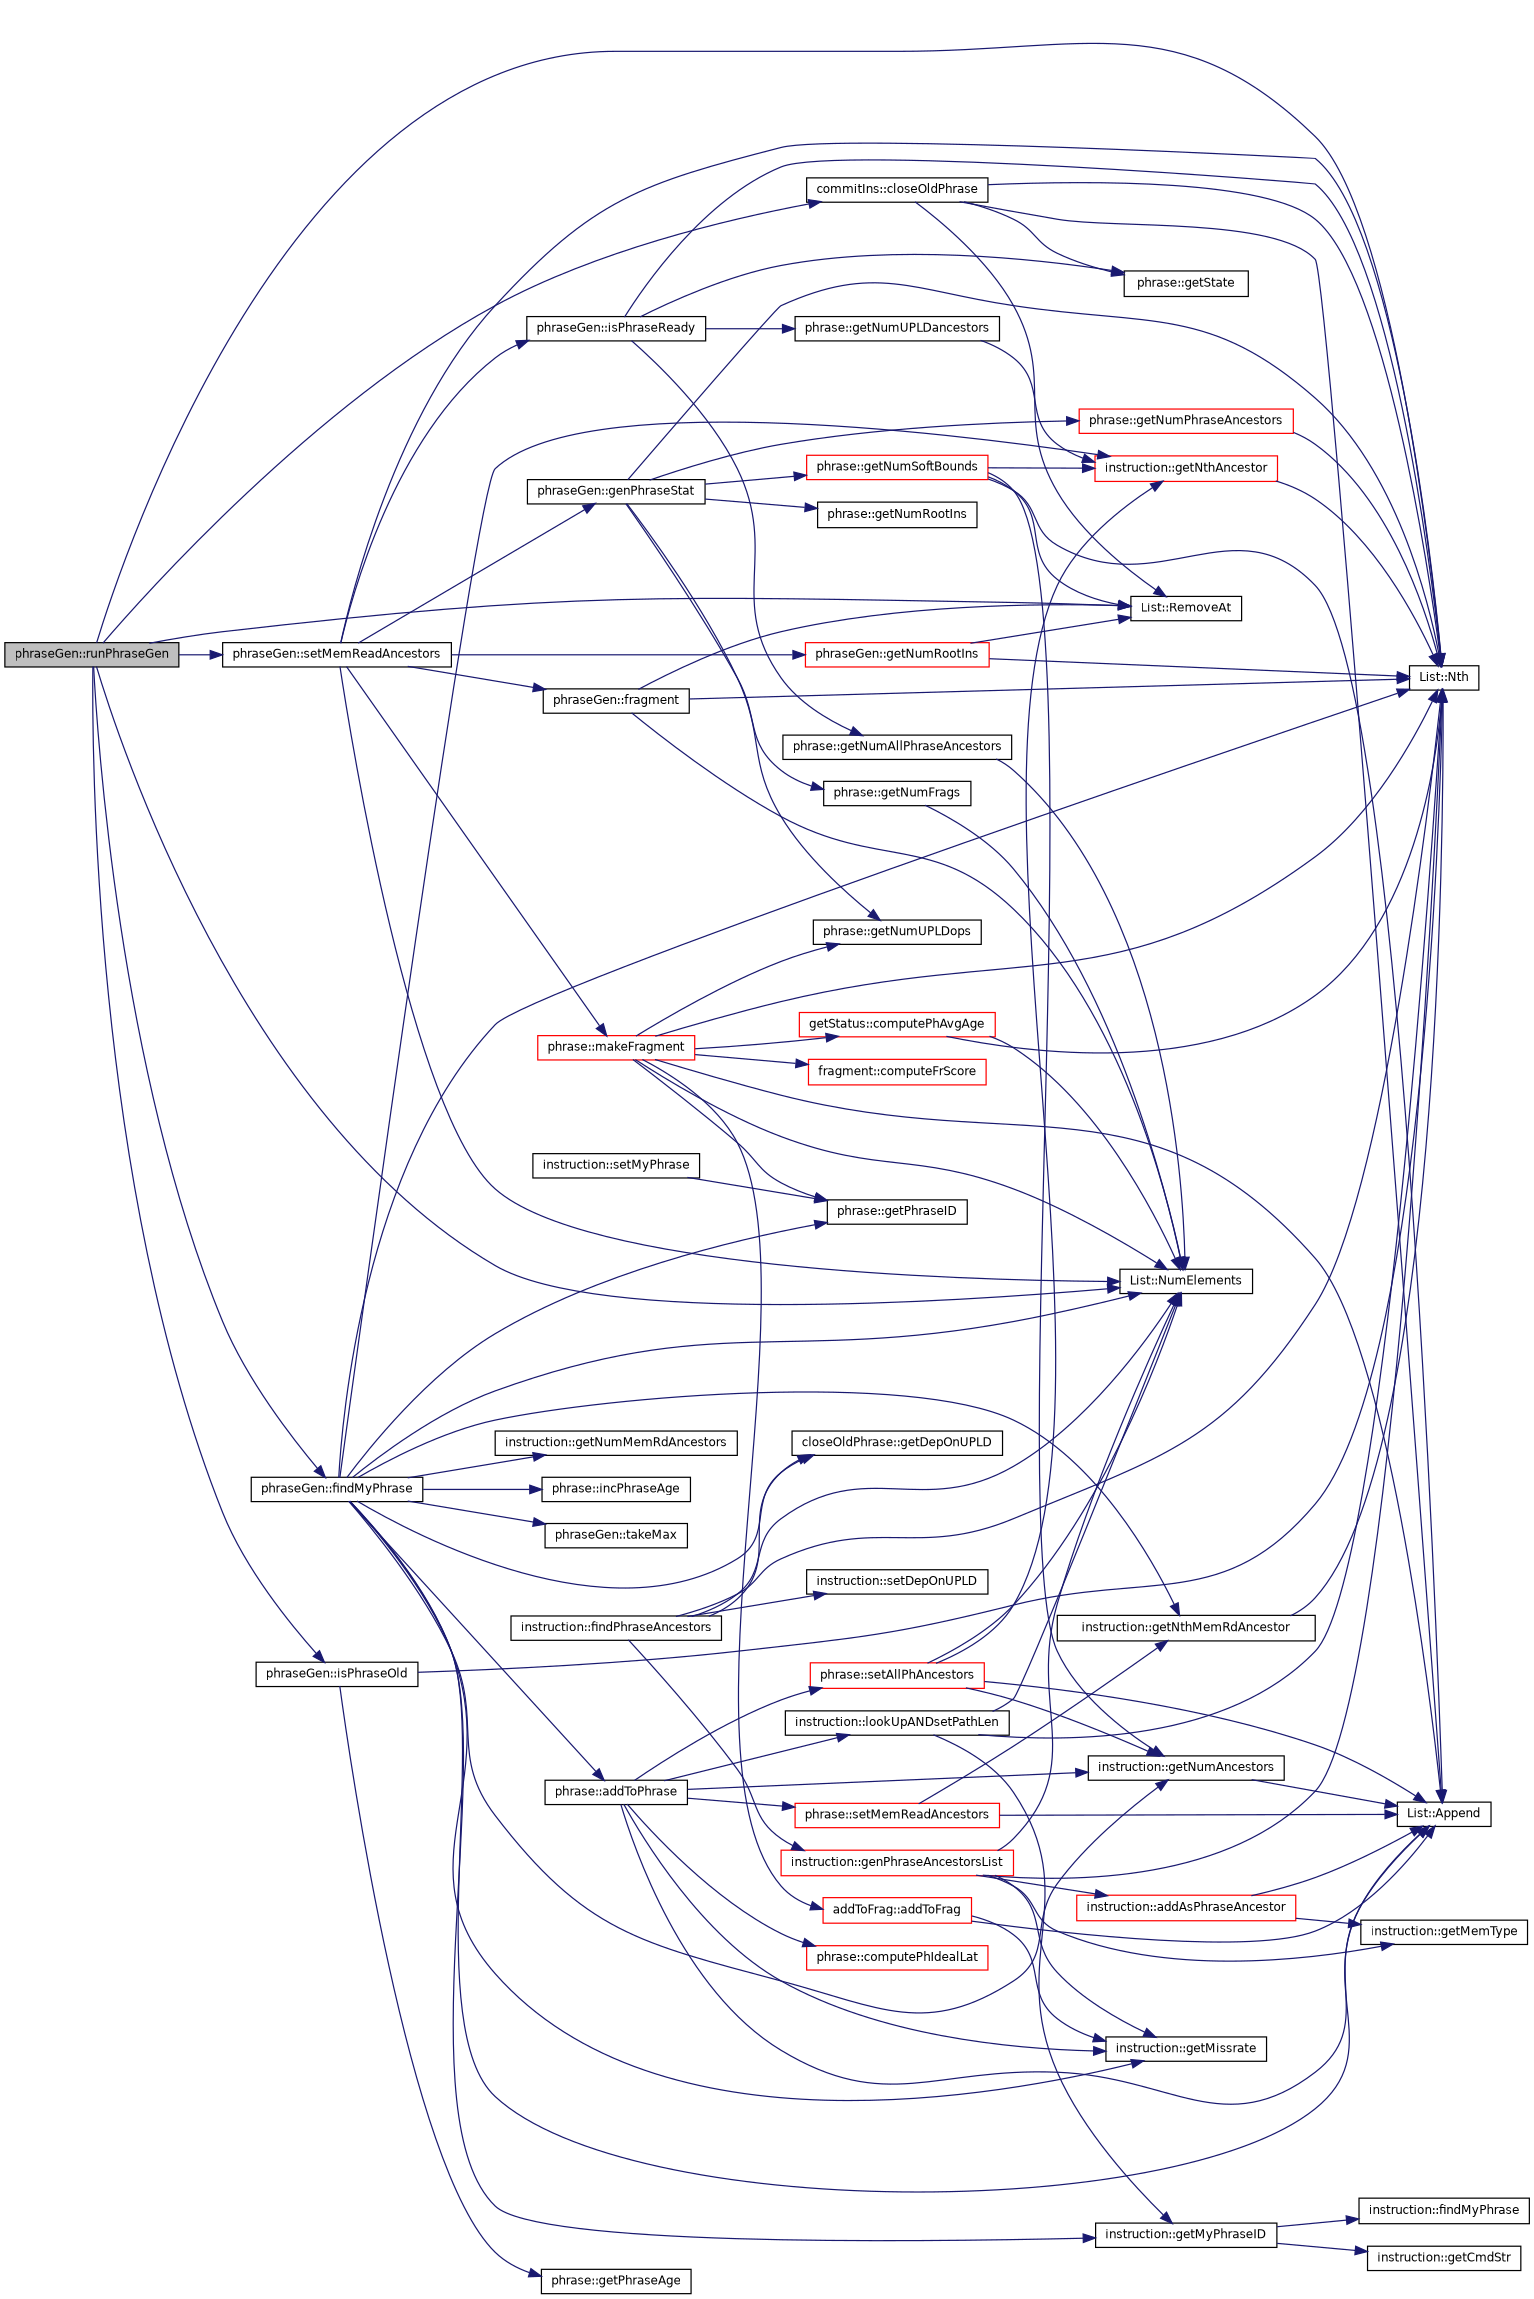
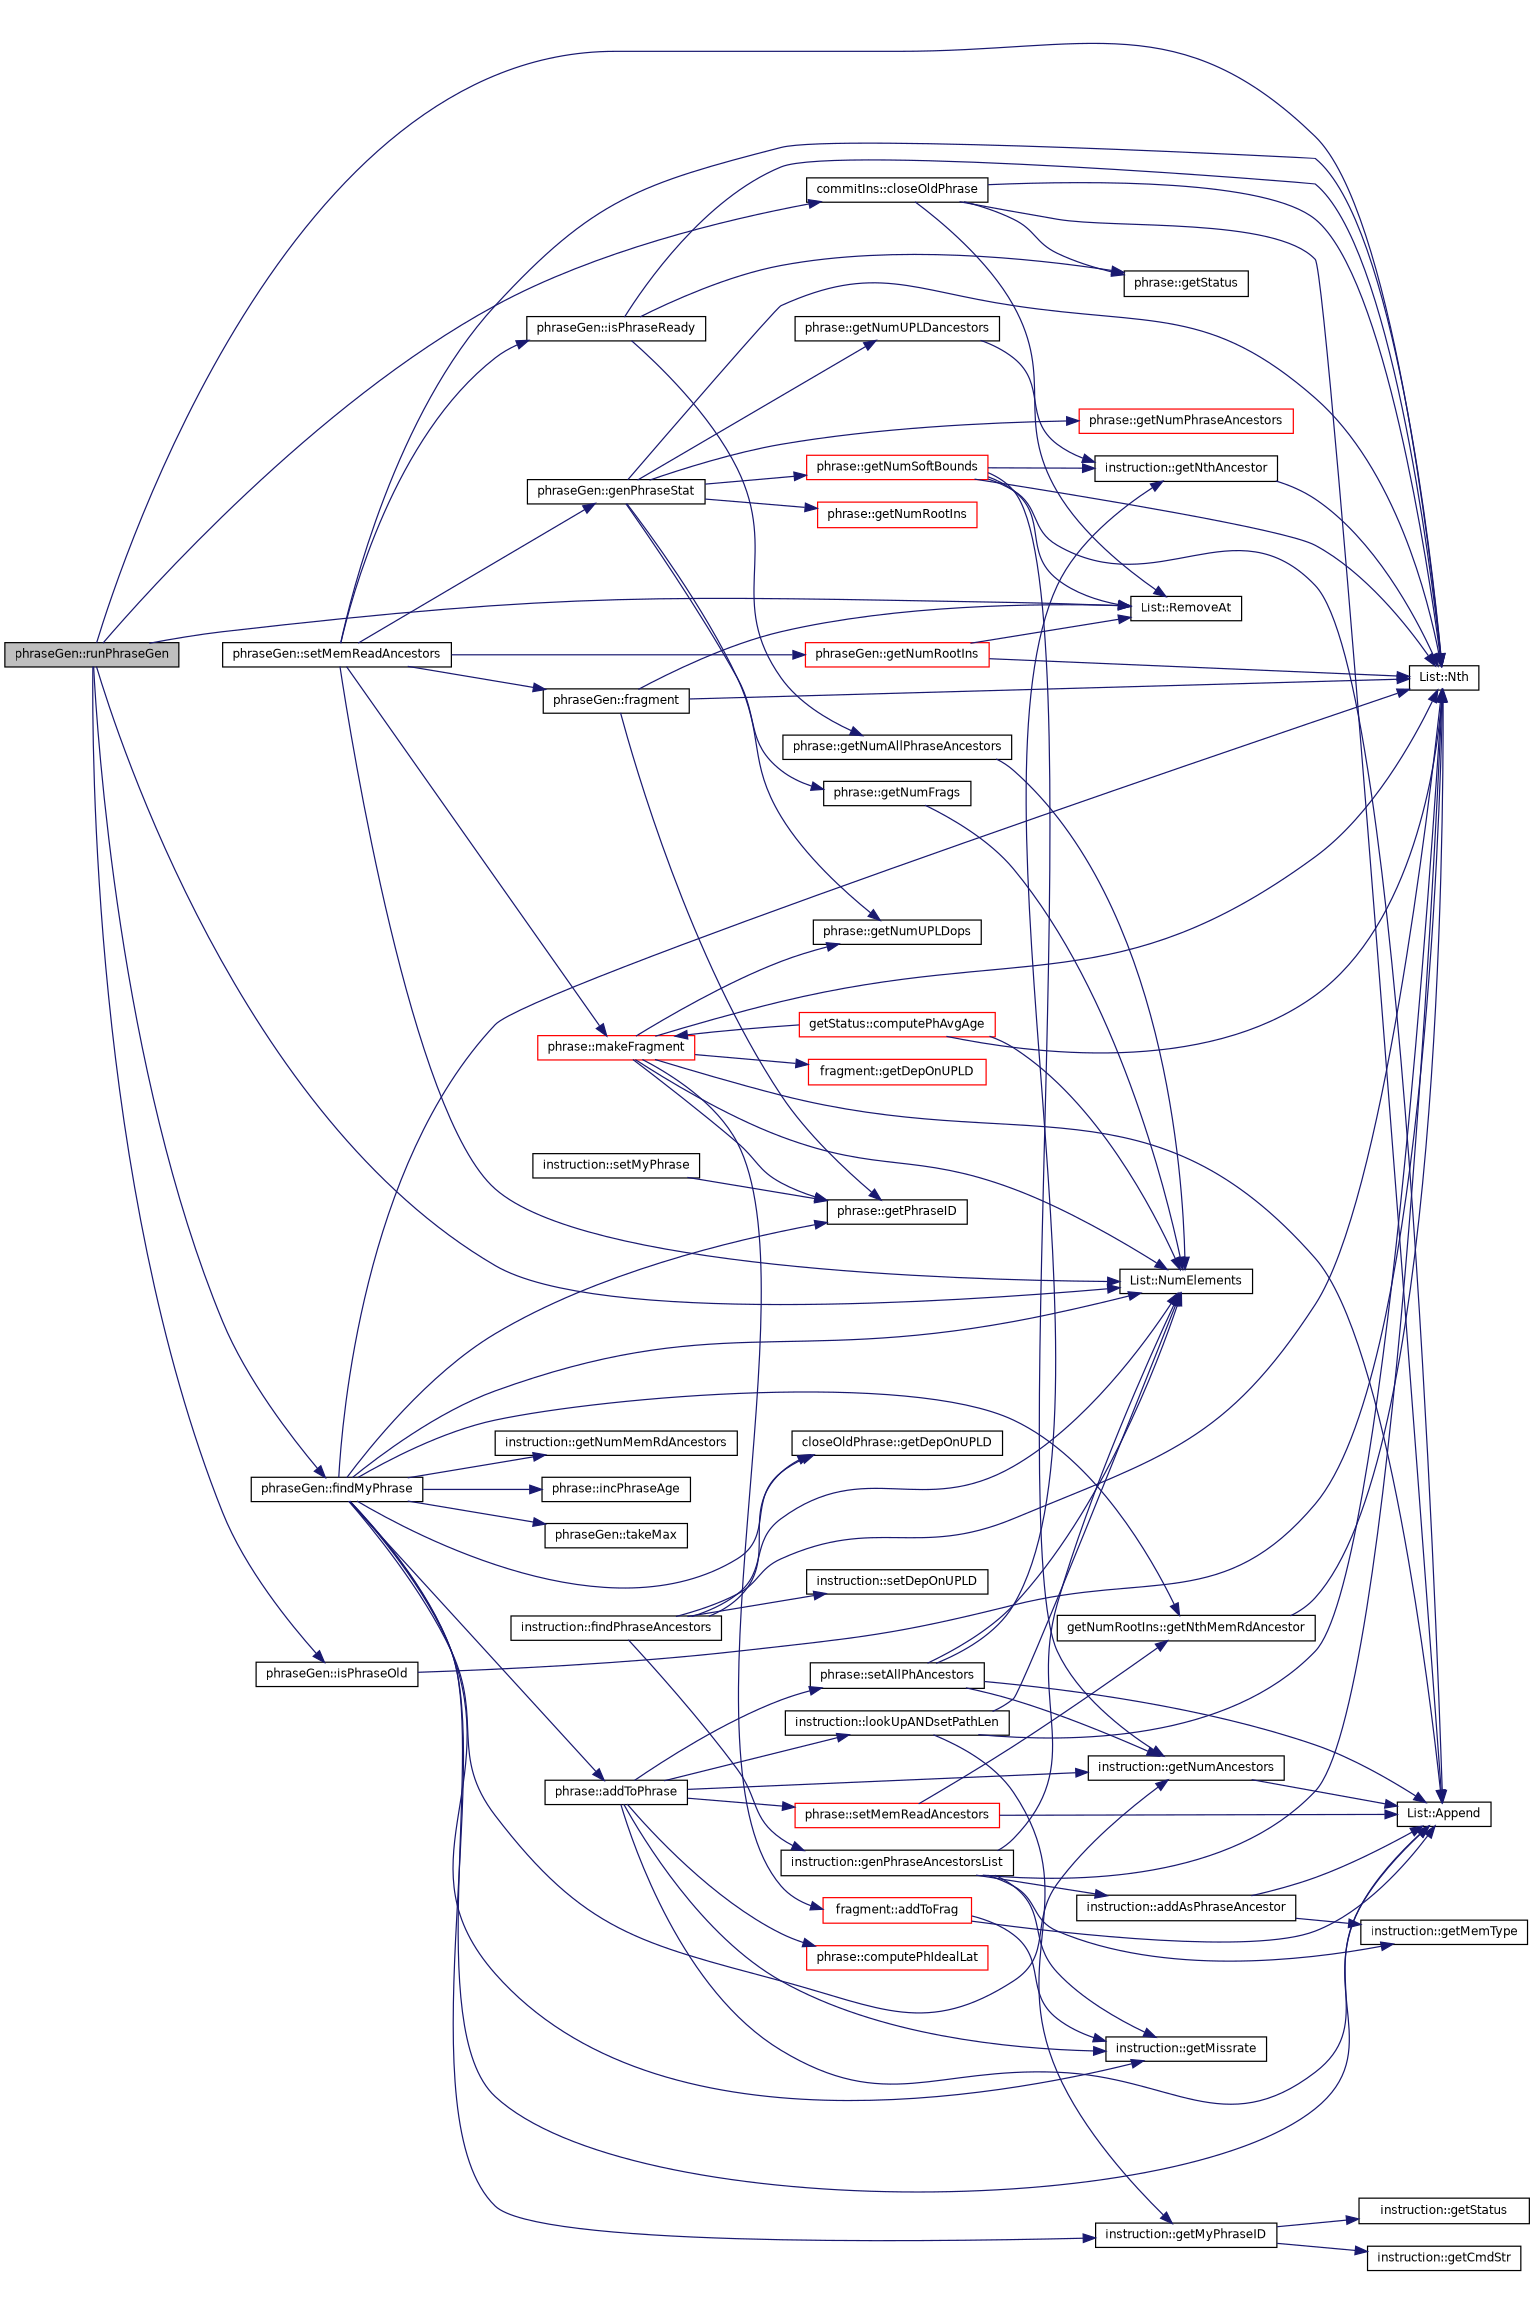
(1186, 284) -> (1186, 284)
(744, 329) -> (752, 413)
(1186, 469) -> (1186, 469)
(897, 515) -> (897, 515)
(1387, 528) -> (1224, 522)
(195, 655) -> none
(450, 710) -> none
(996, 895) -> (713, 971)
(760, 1044) -> (751, 1028)
(897, 1072) -> (897, 1072)
(1186, 1628) -> (1186, 1628)
(897, 1676) -> (897, 1676)
(897, 1863) -> (897, 1863)
(1186, 1908) -> (1186, 1908)
(897, 1910) -> (897, 1910)
(1444, 2211) -> (1444, 2211)
(616, 2281) -> none
